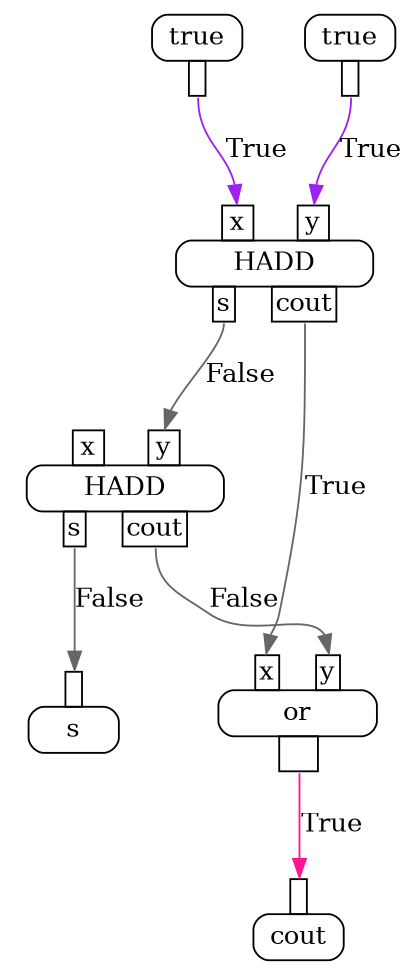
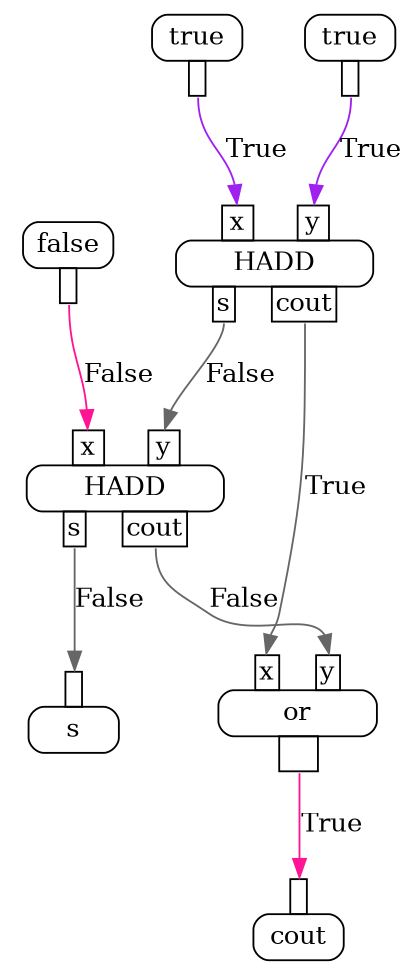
none -> (67, 263)
